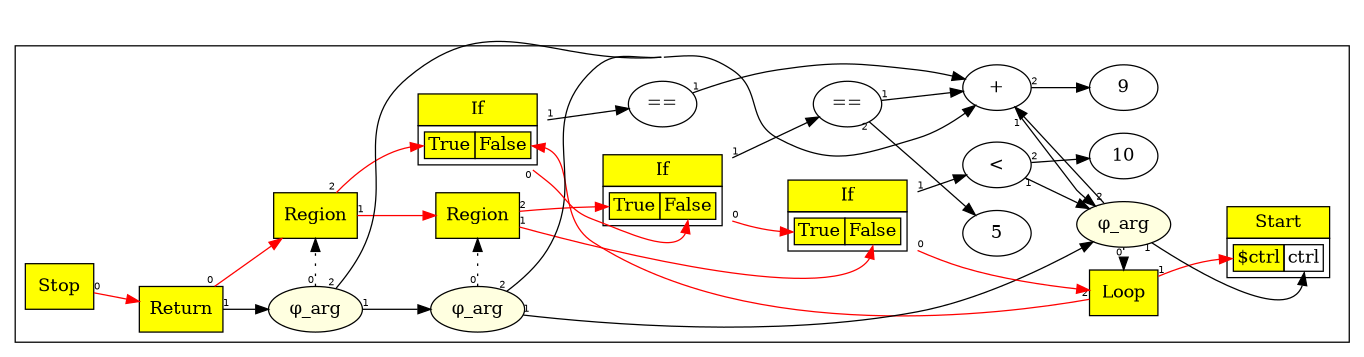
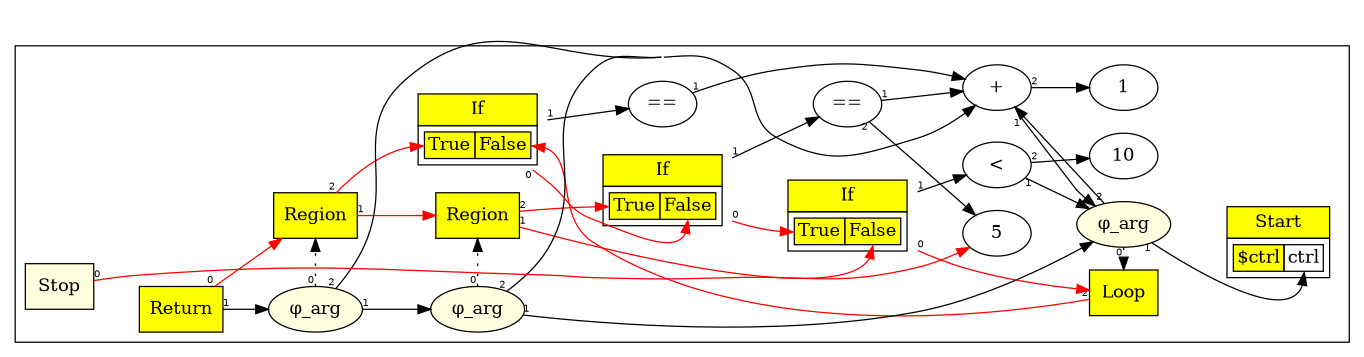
(1124, 88) -> (1124, 88)
(1178, 269) -> none
(60, 286) -> (60, 286)
(110, 296) -> (506, 274)
